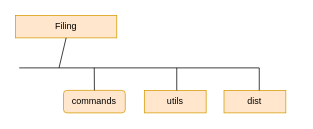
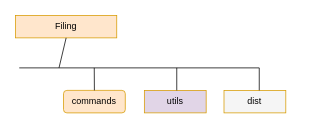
(175, 102) -> (175, 102)
(255, 102) -> (255, 102)
